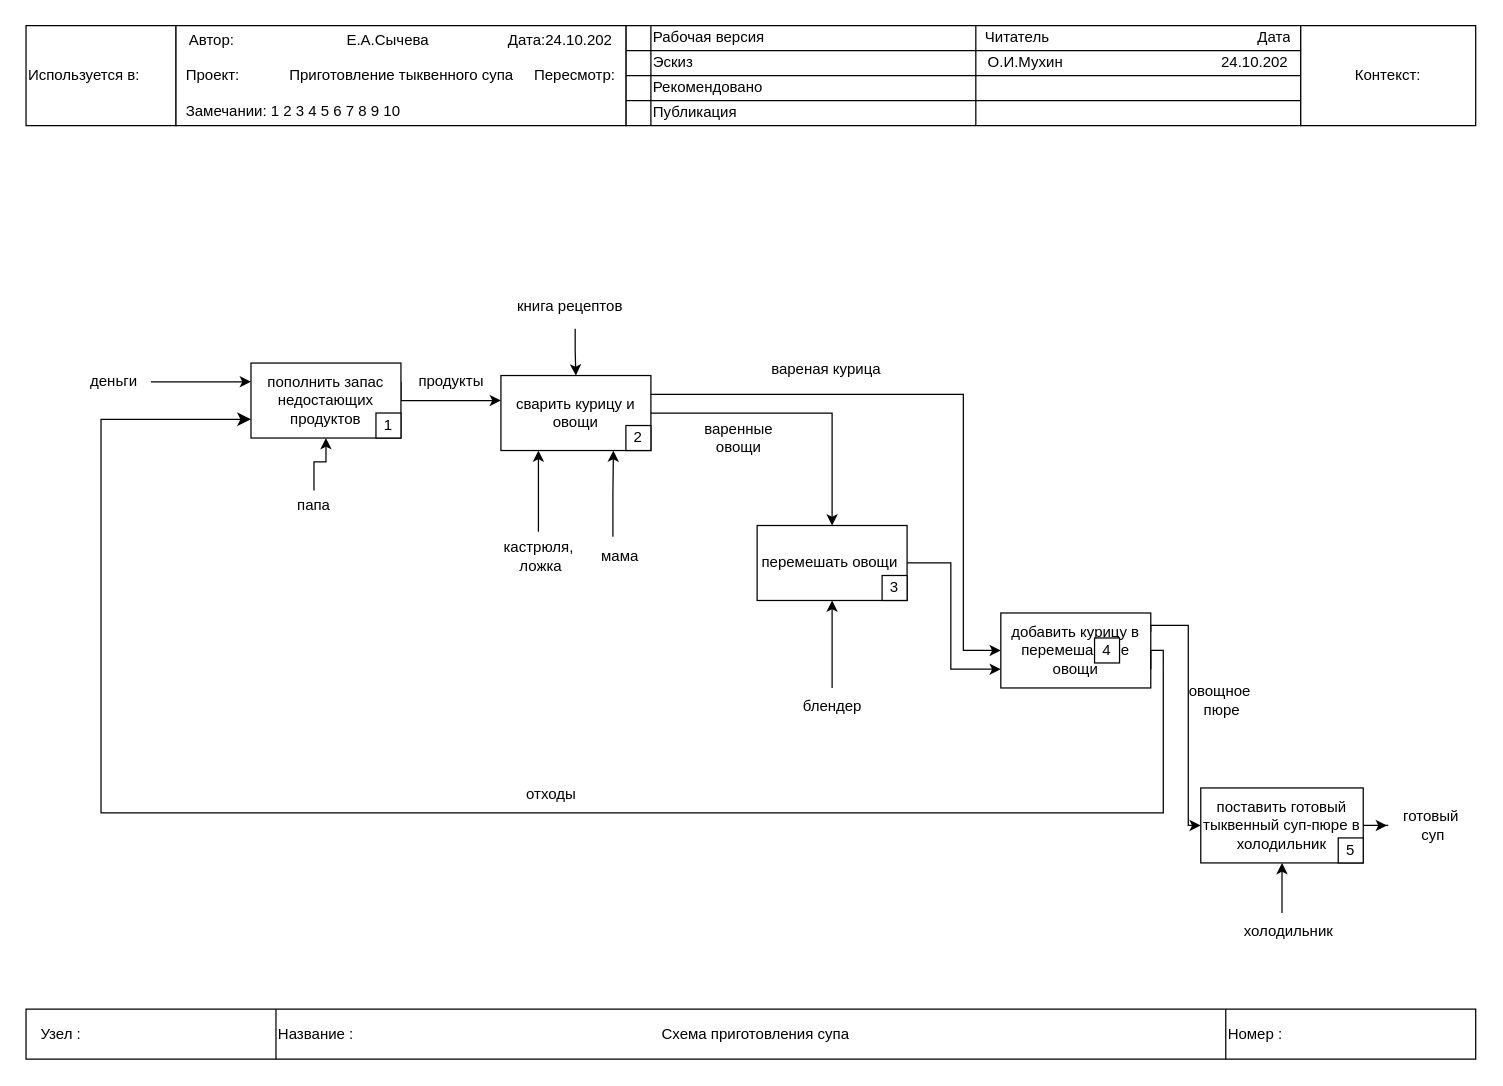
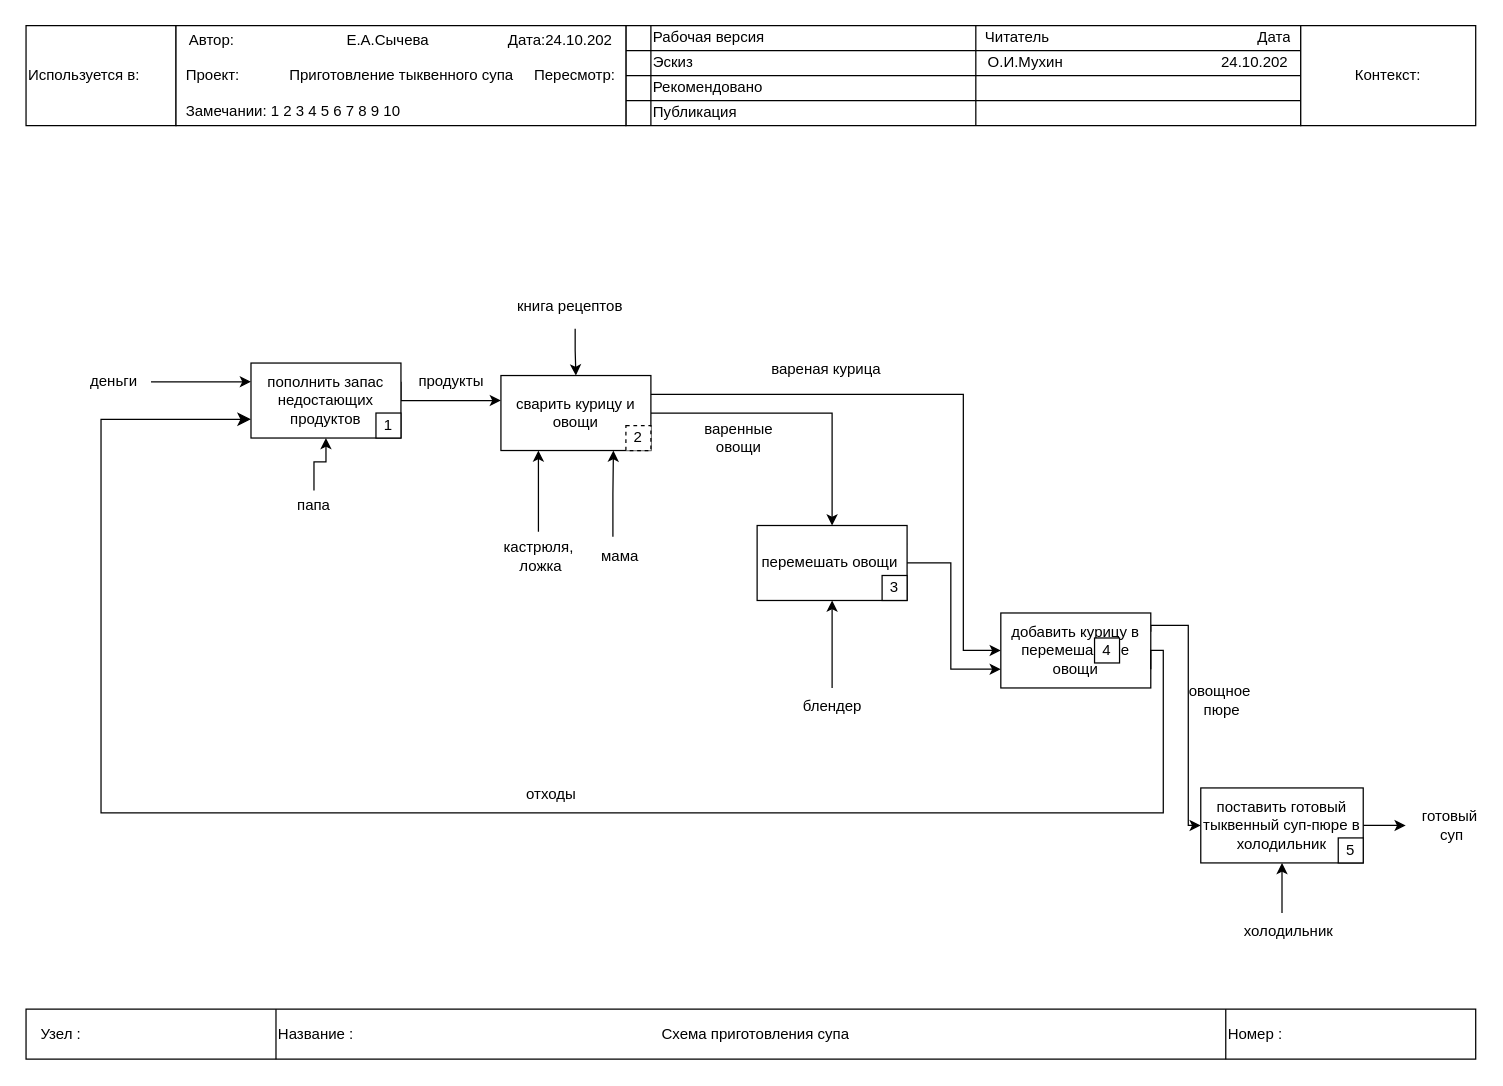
(638, 438) -> (638, 438)
(1431, 826) -> (1449, 826)
